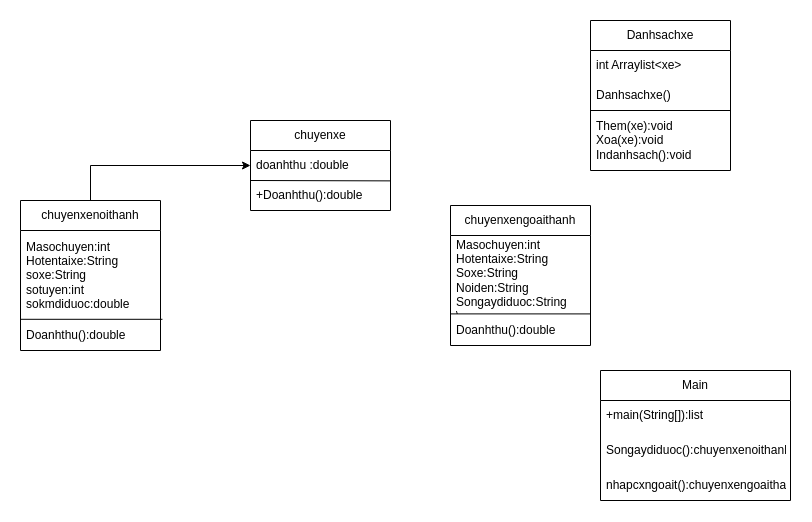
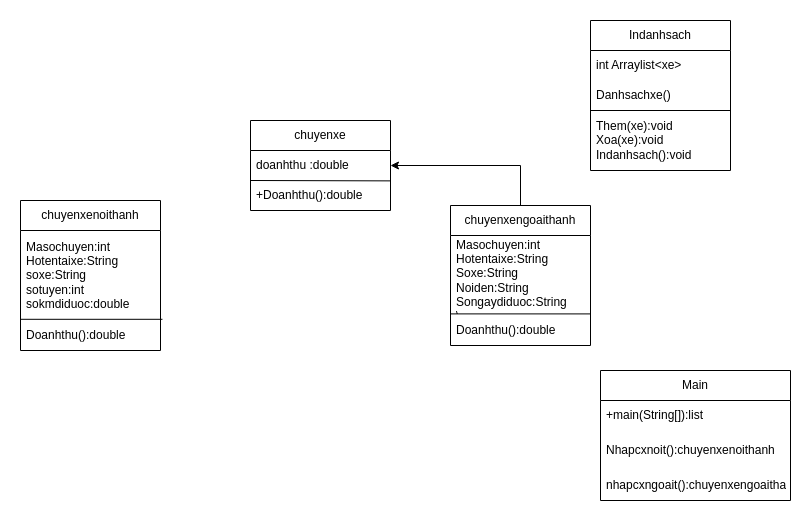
(661, 36) -> (661, 36)
(150, 166) -> none
none -> (479, 166)
(697, 451) -> (697, 451)
